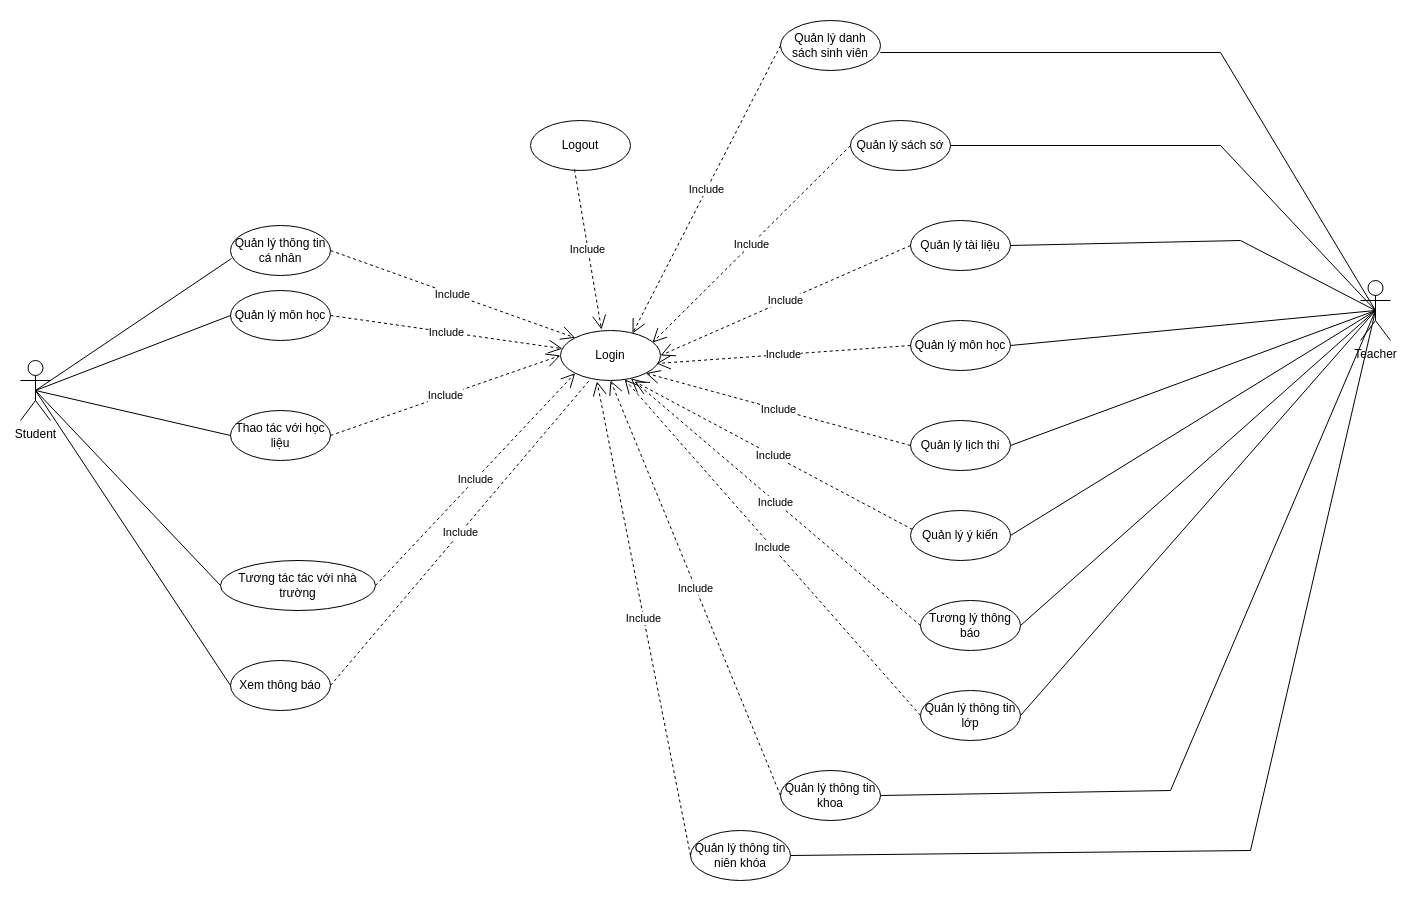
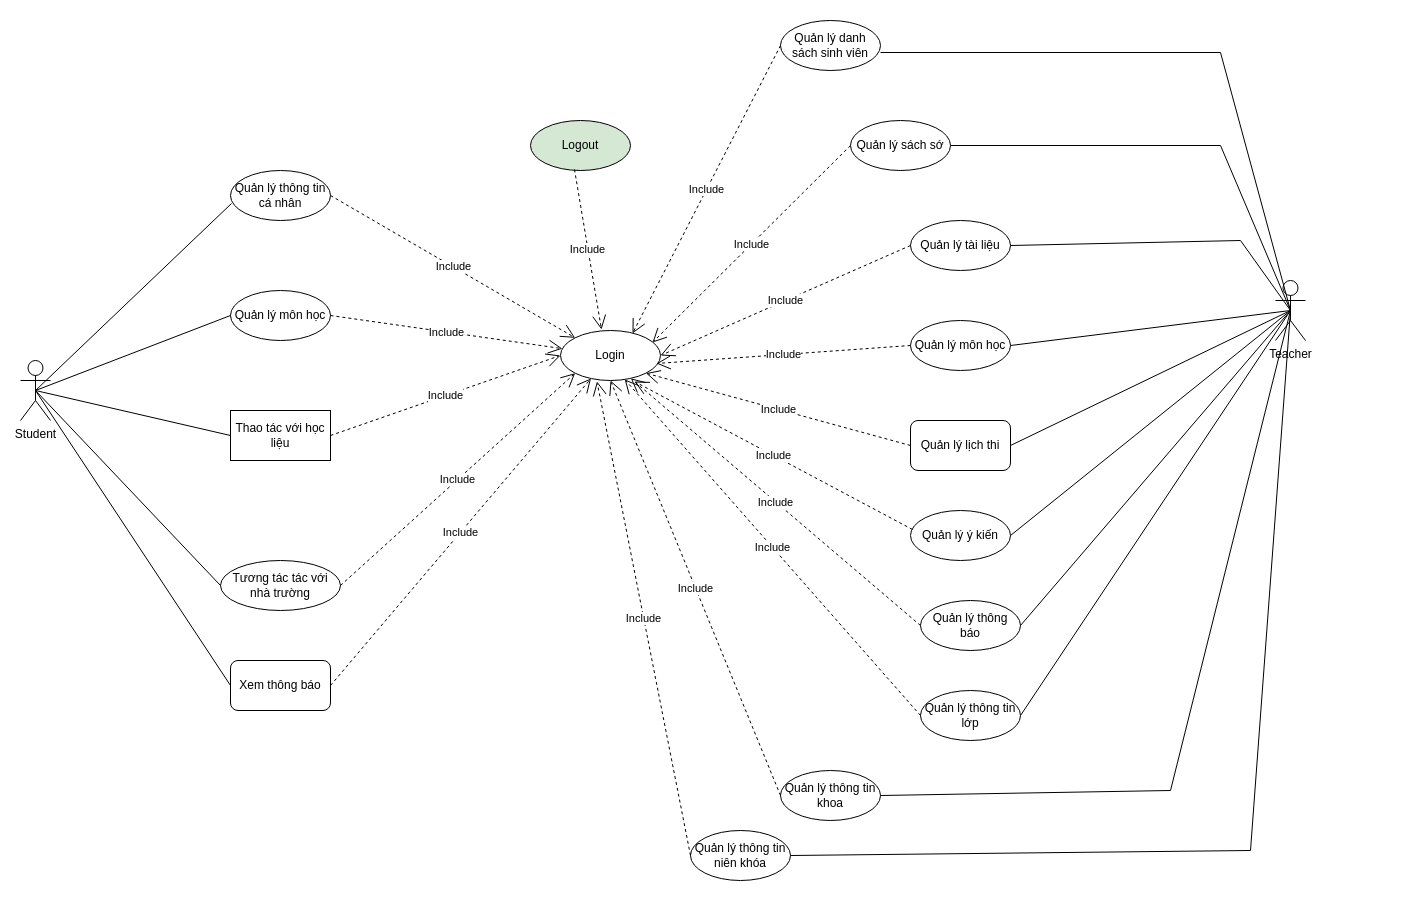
(581, 146) -> (581, 146)
(281, 251) -> (281, 196)
(1376, 311) -> (1291, 311)
(588, 382) -> (588, 383)
(281, 436) -> (281, 436)
(961, 446) -> (961, 446)
(298, 586) -> (281, 586)
(971, 626) -> (971, 626)
(281, 686) -> (281, 686)
